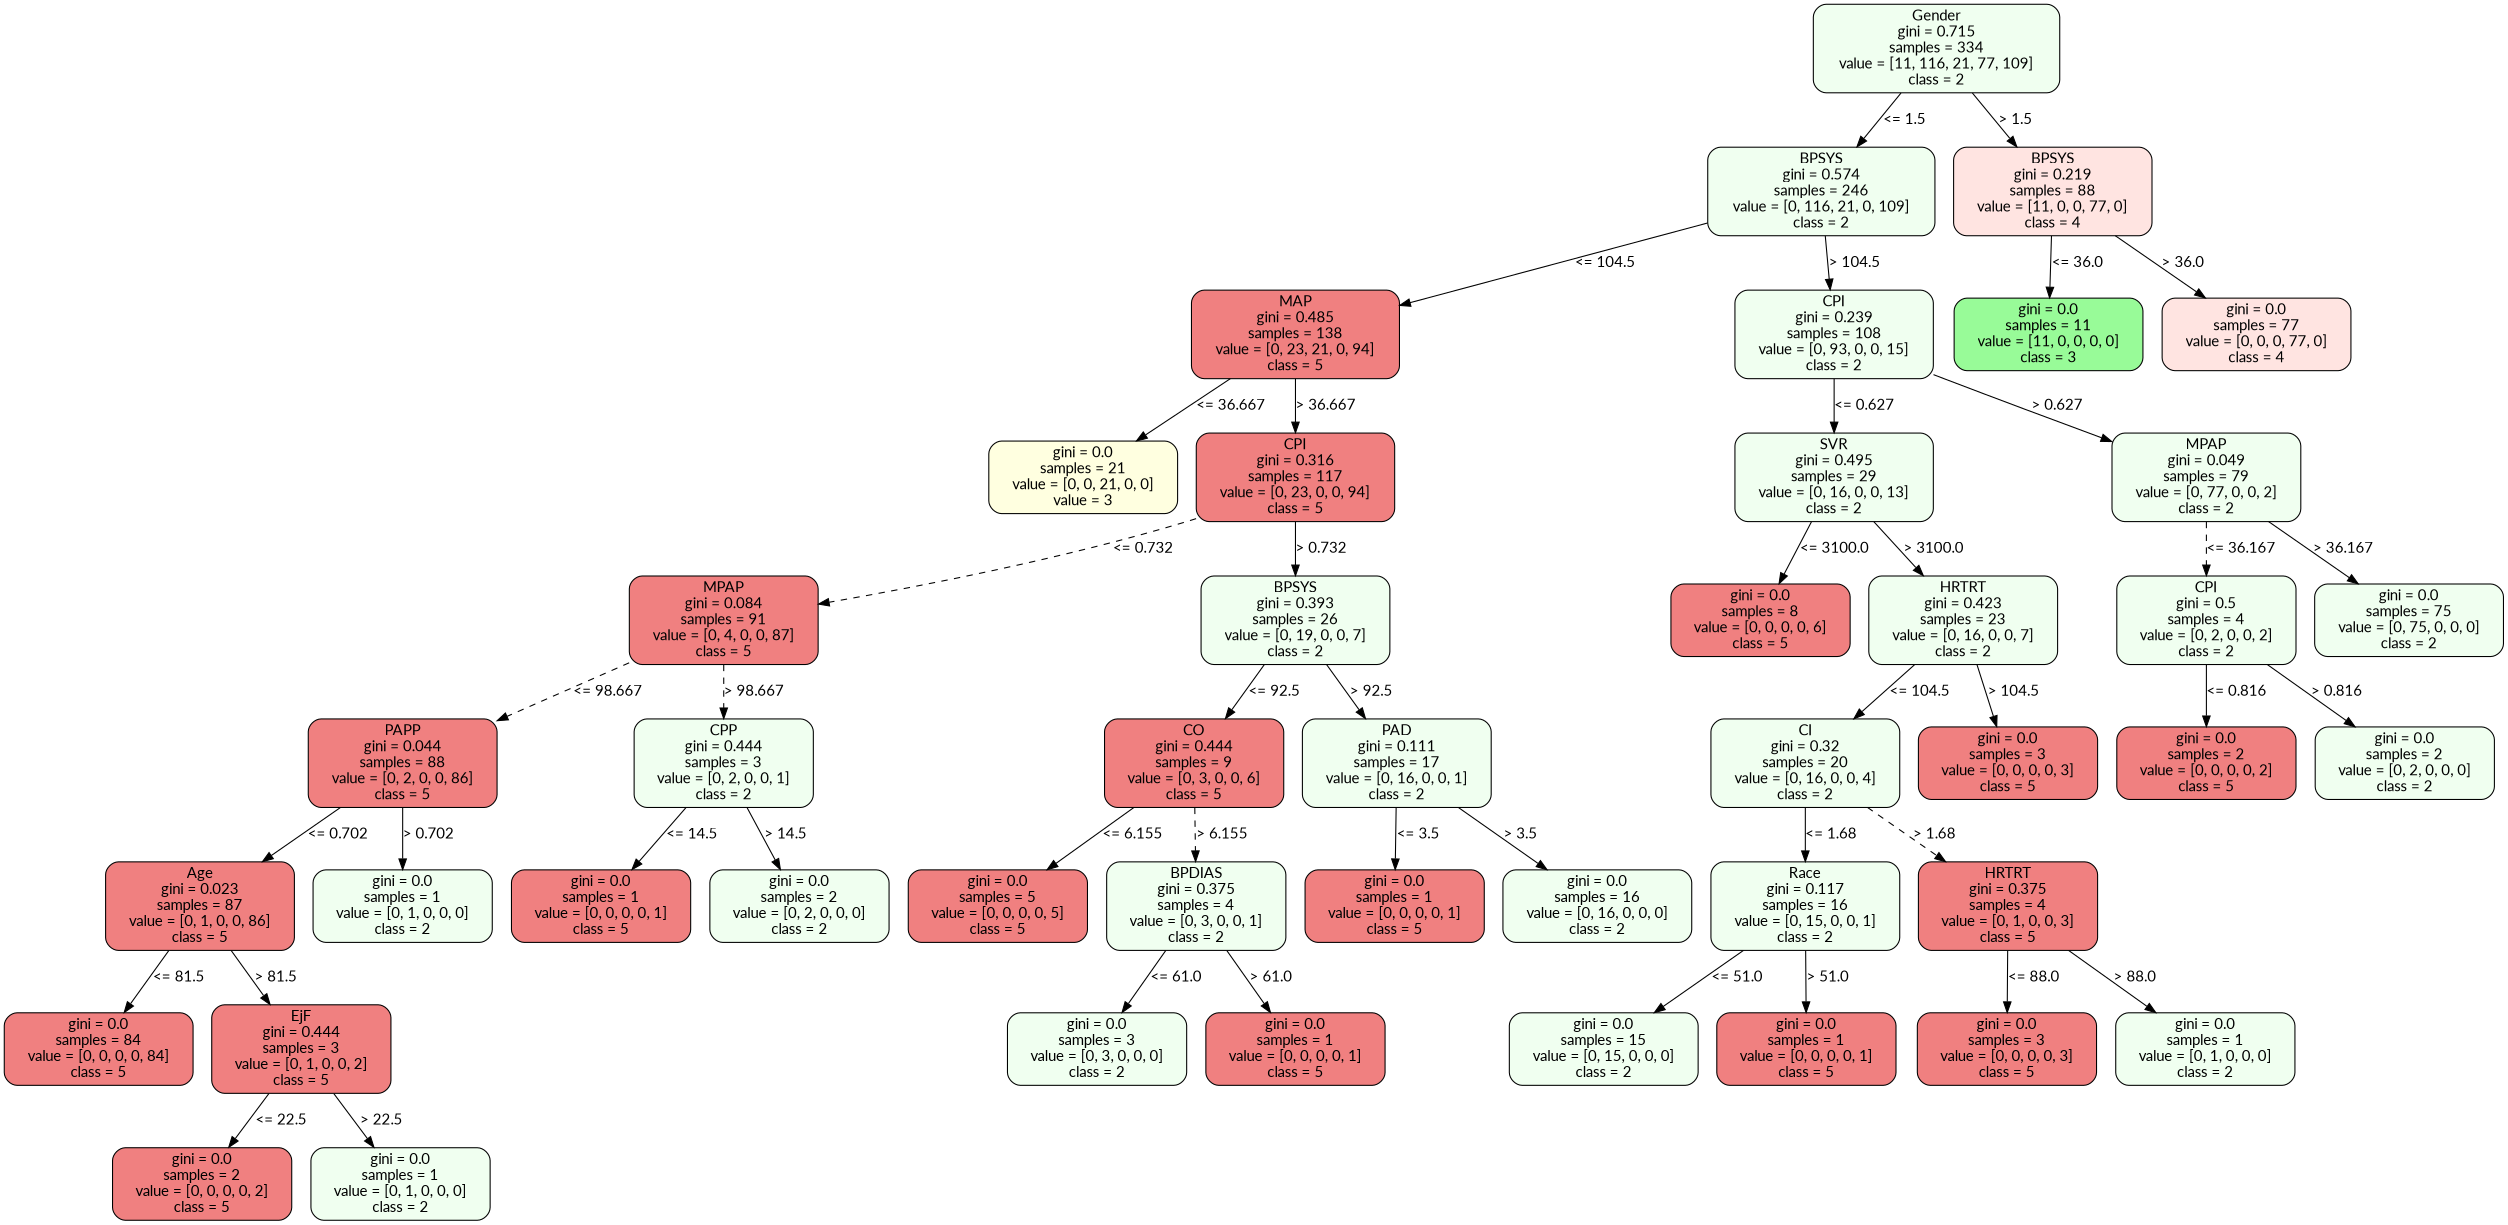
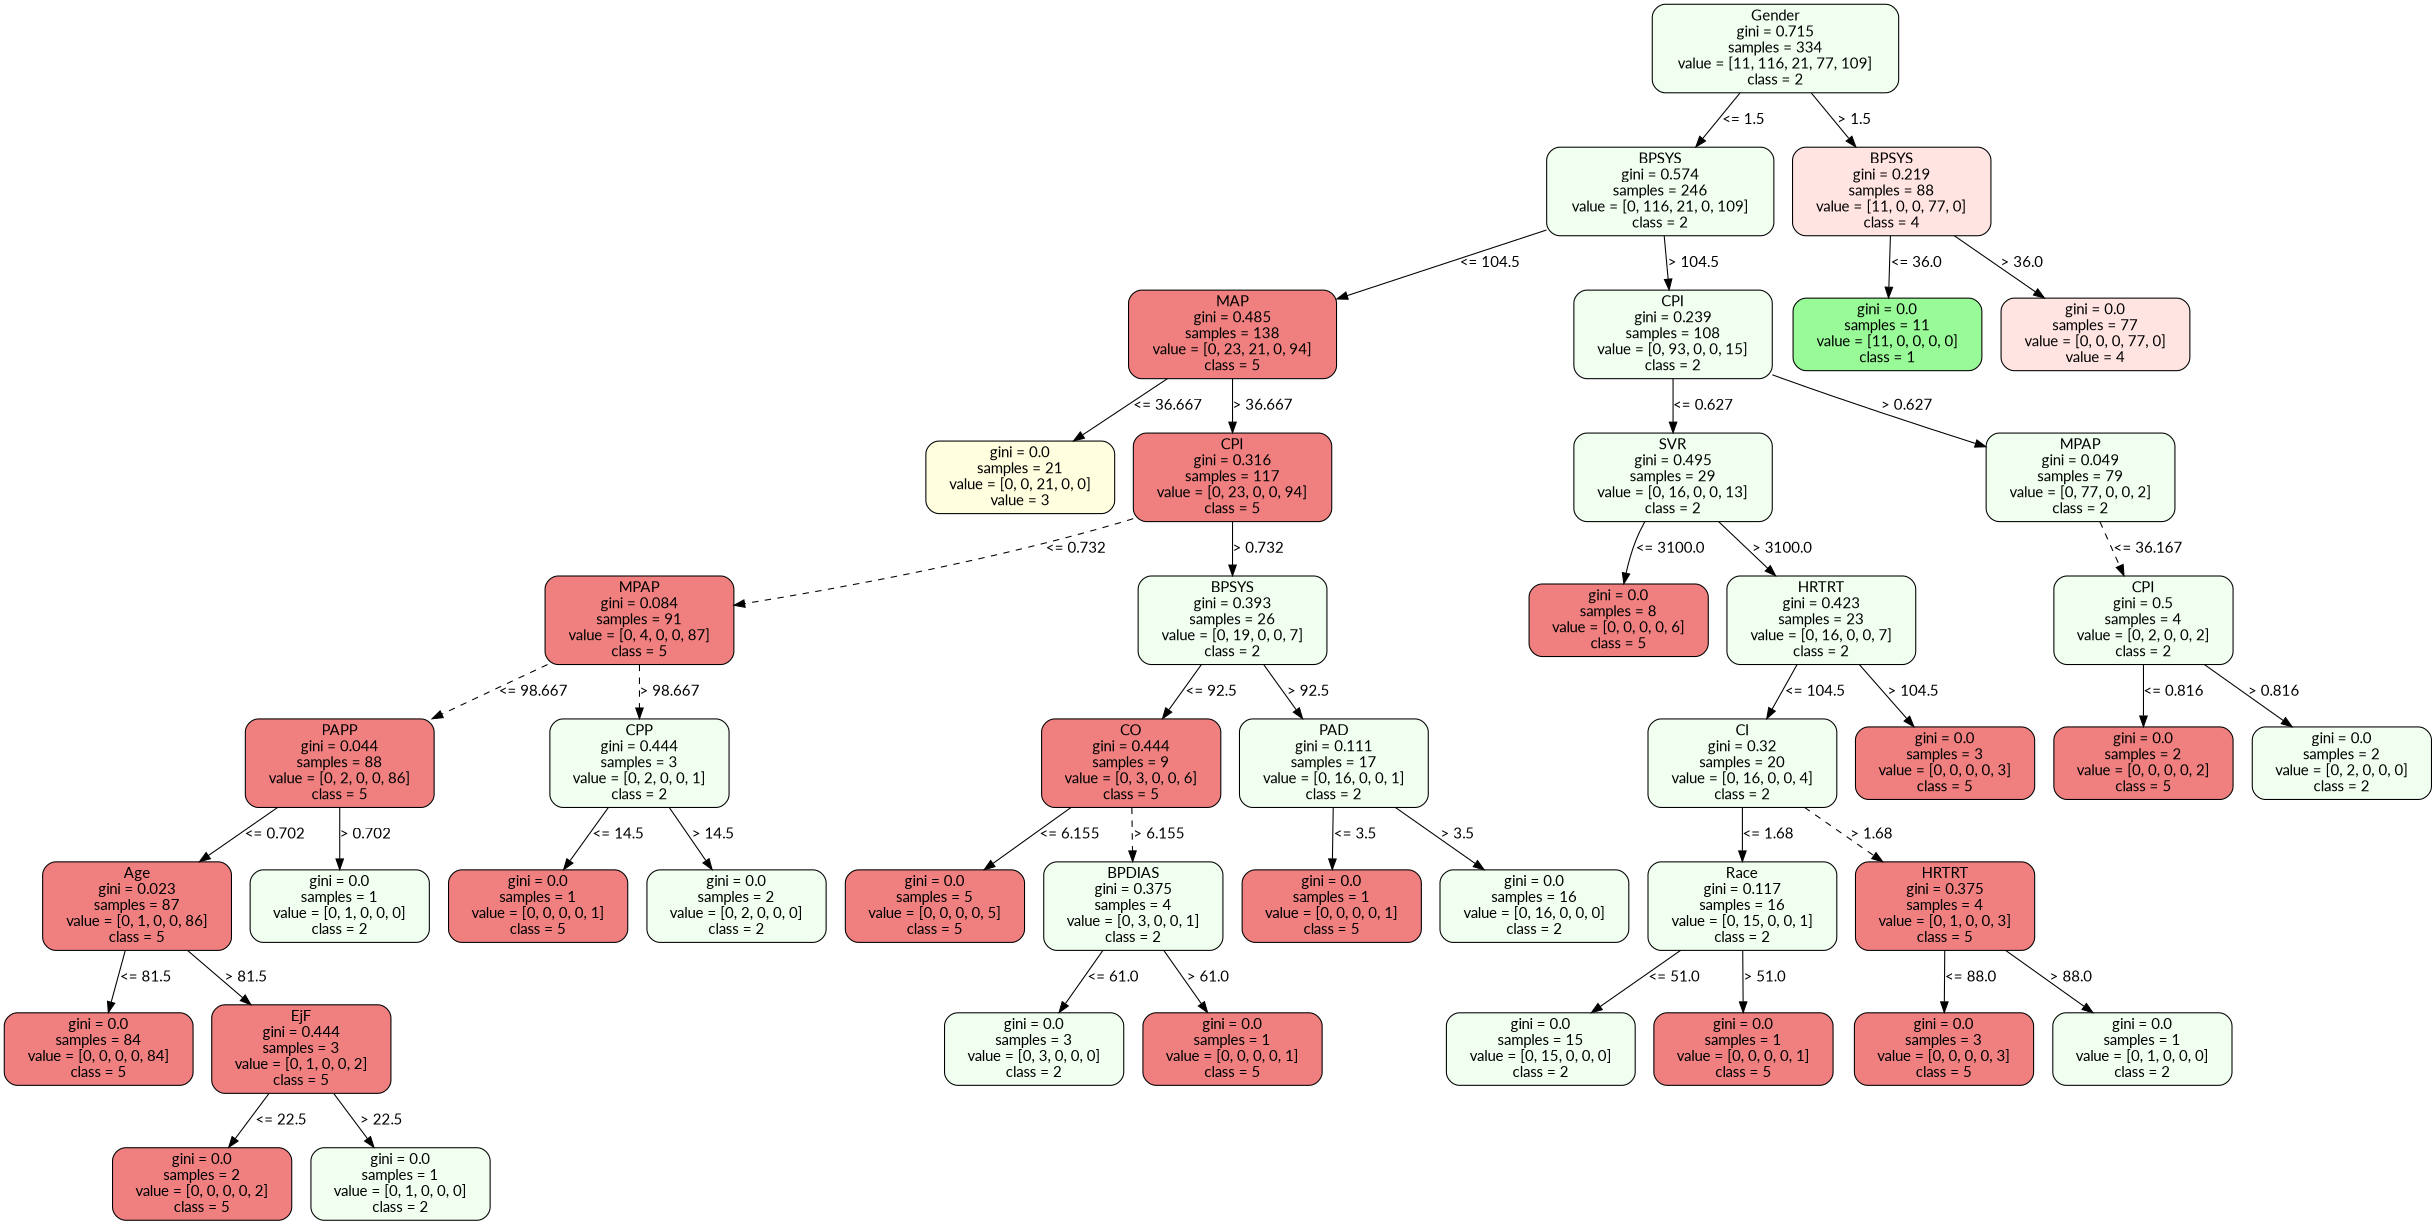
(2049, 334) -> (1887, 334)
(2257, 334) -> (2095, 334)
(2409, 620) -> none
